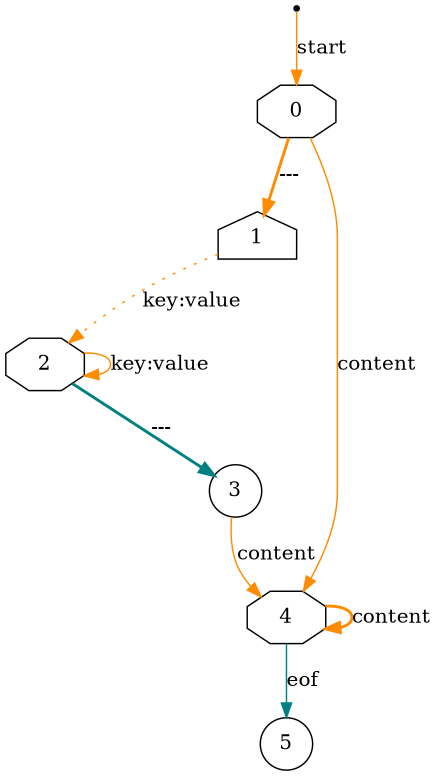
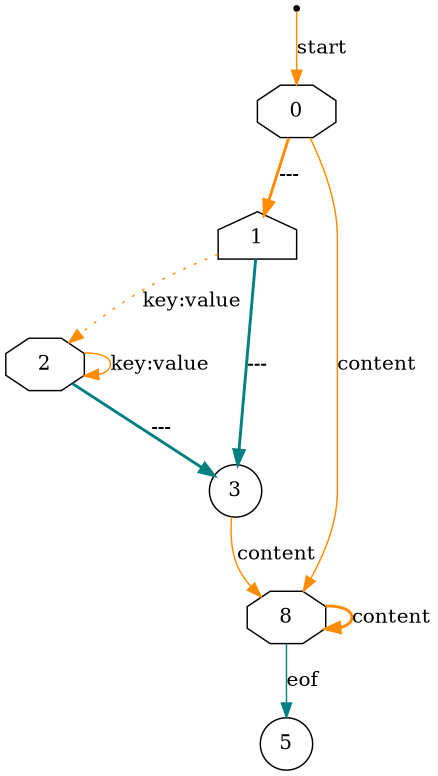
none -> (247, 355)
(286, 617) -> (286, 617)
